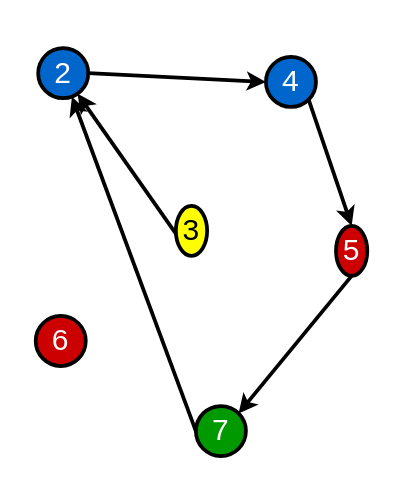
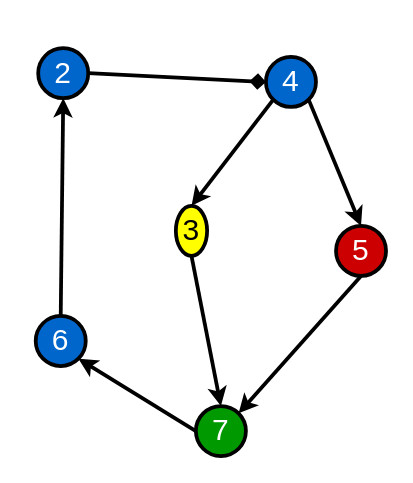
(250, 81) -> (250, 81)
none -> (236, 147)
(130, 169) -> (205, 324)
none -> (62, 213)
(351, 251) -> (361, 251)
(136, 269) -> (142, 398)
(61, 341) -> (61, 341)
